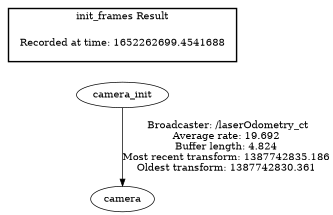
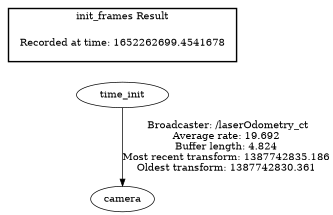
(123, 43) -> (123, 43)
(123, 95) -> (123, 95)
